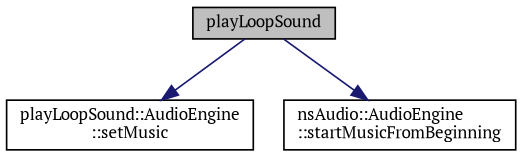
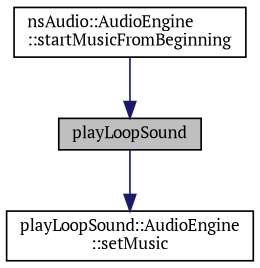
(319, 65) -> (130, 79)
